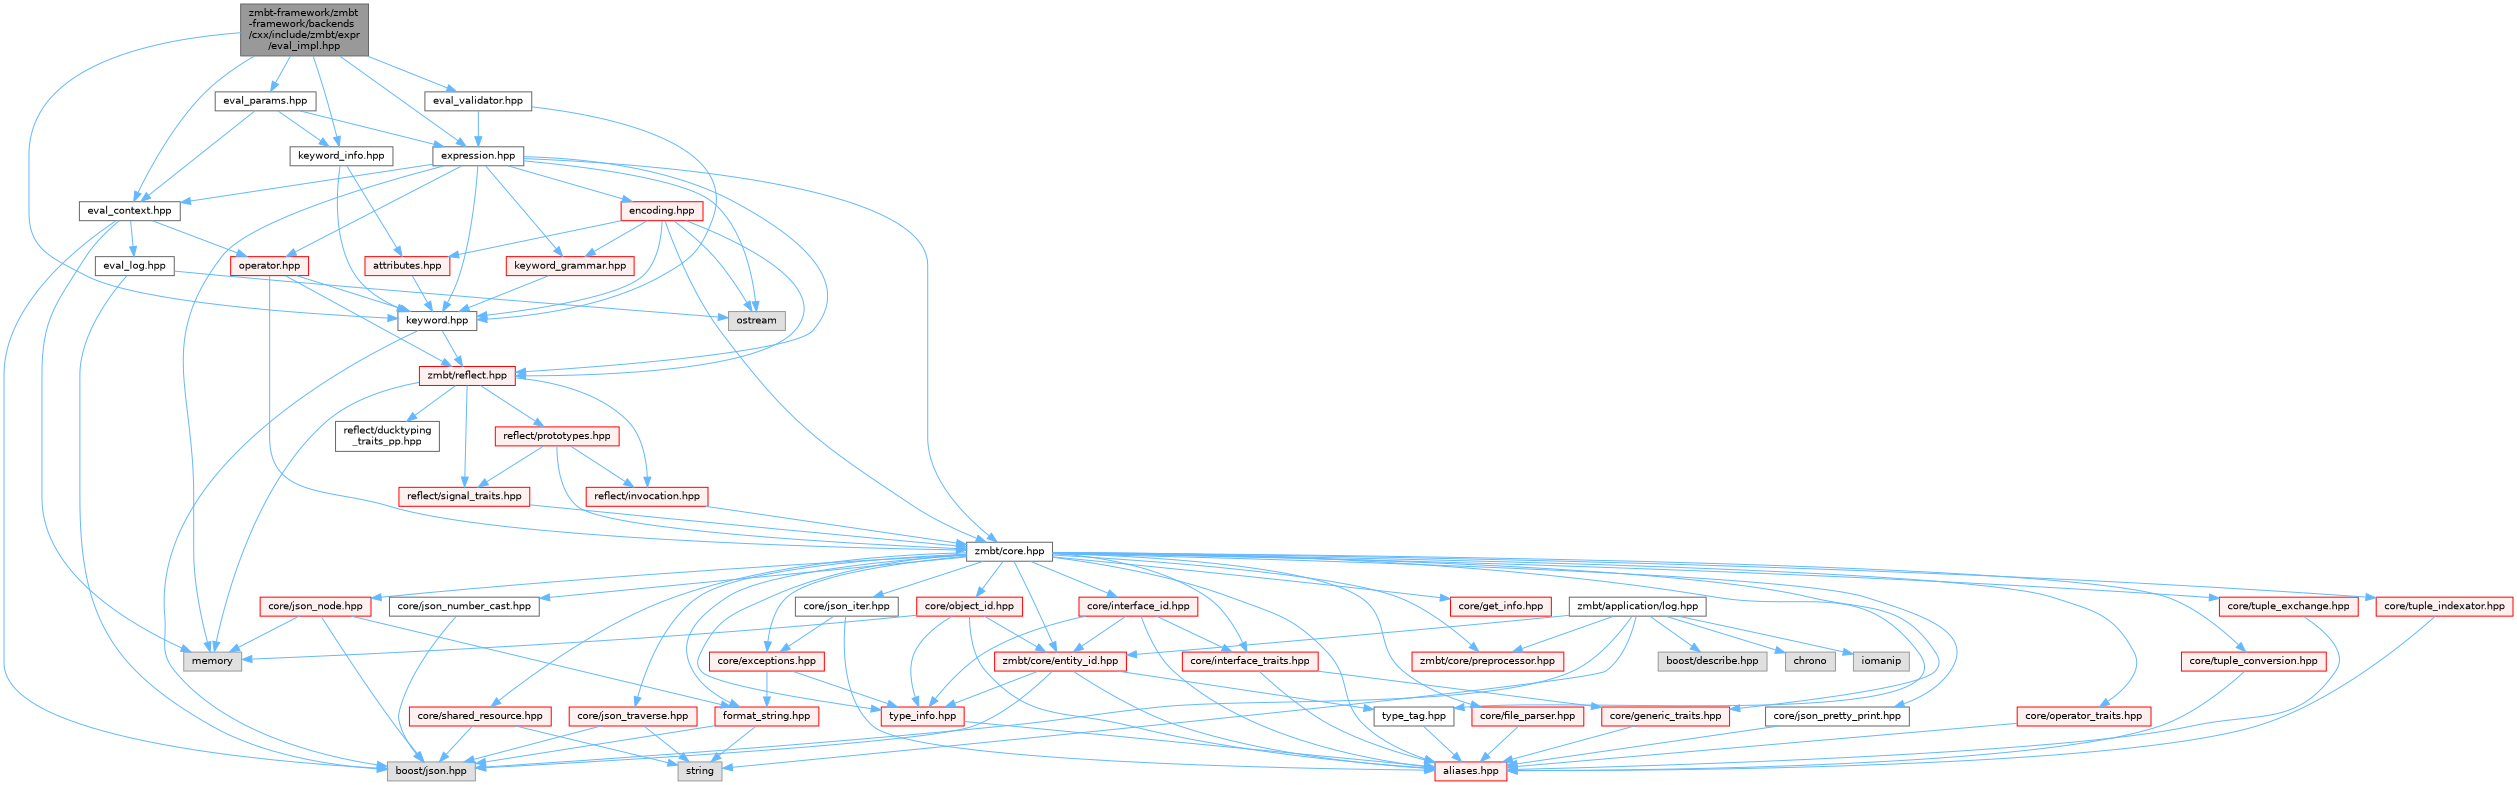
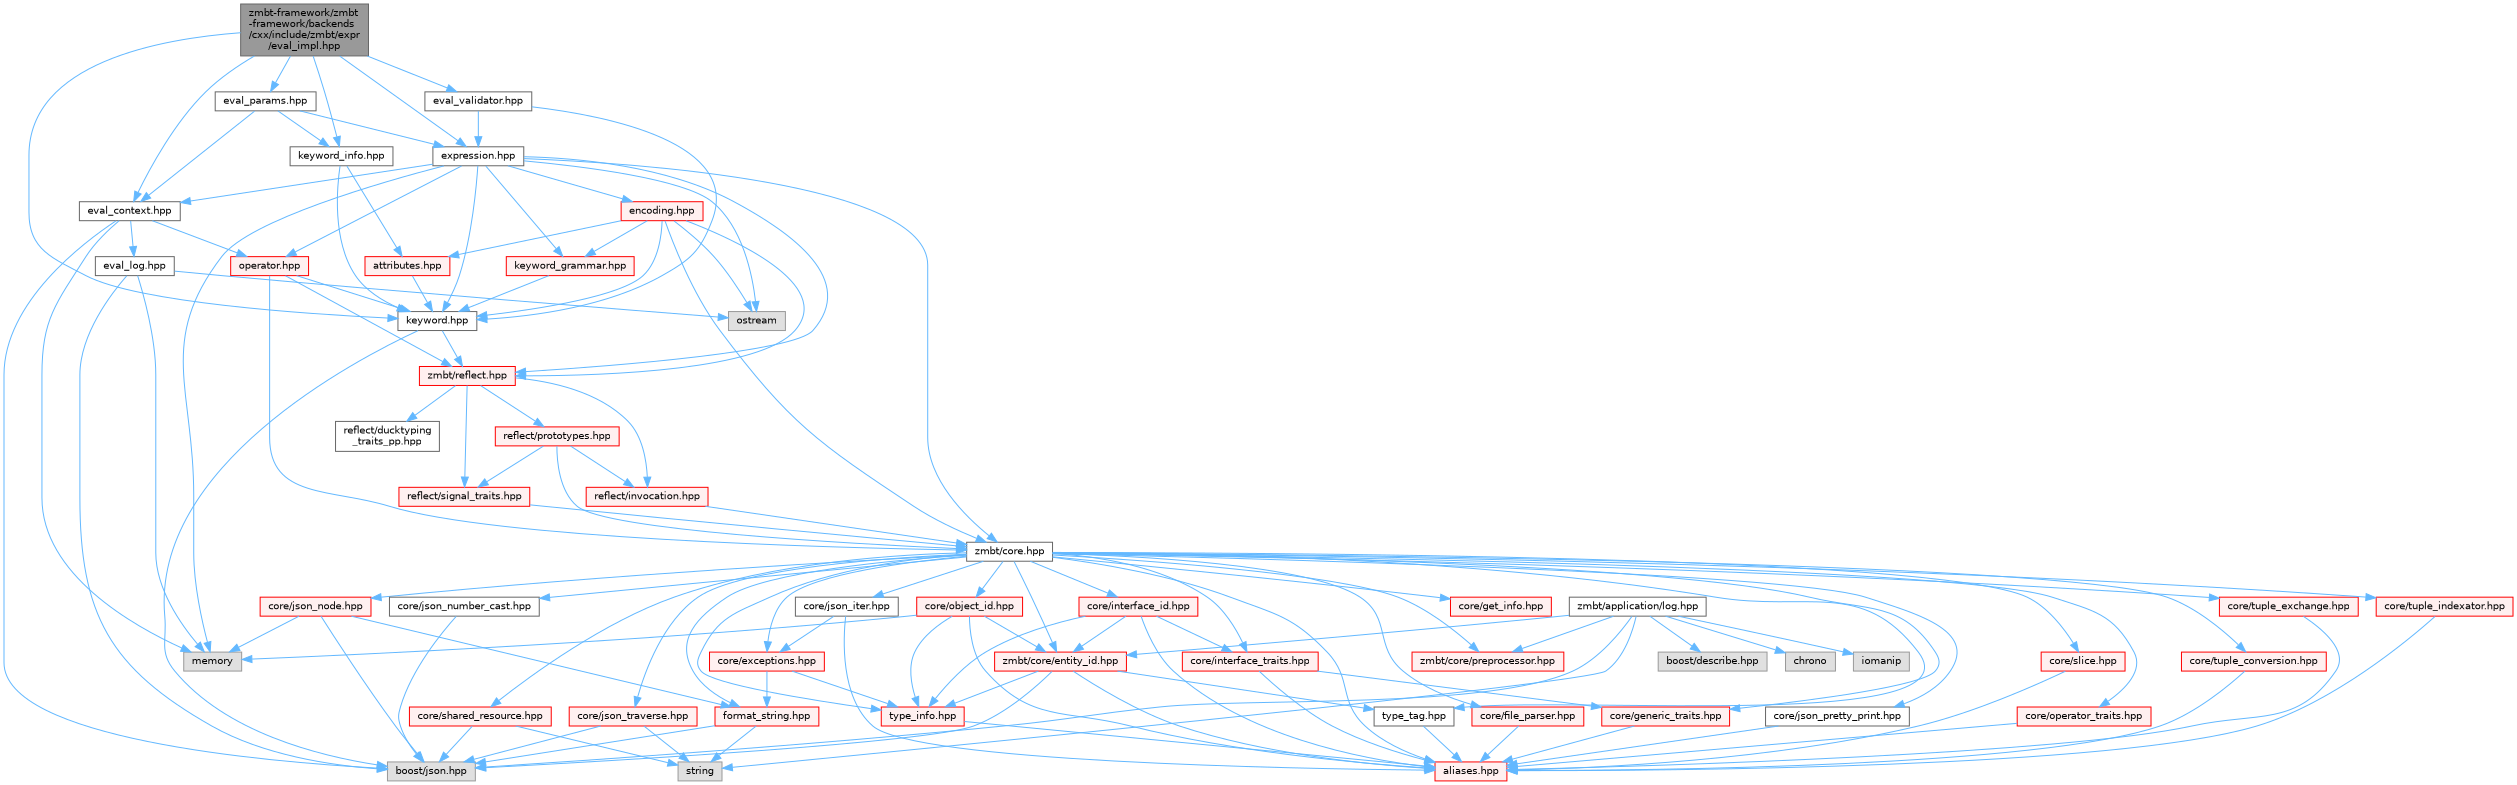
(275, 486) -> (156, 465)
none -> (2083, 662)
